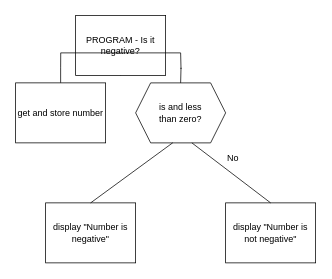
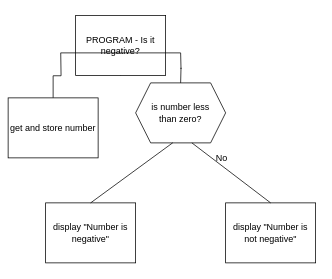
(60, 113) -> (53, 128)
(180, 113) -> (180, 113)
(233, 158) -> (222, 158)
